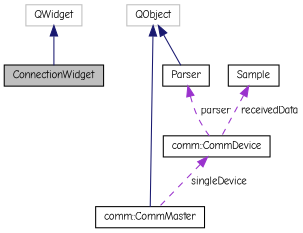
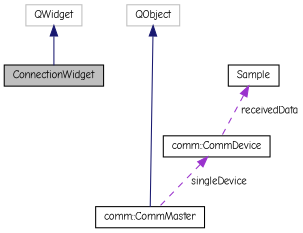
(186, 76) -> none
